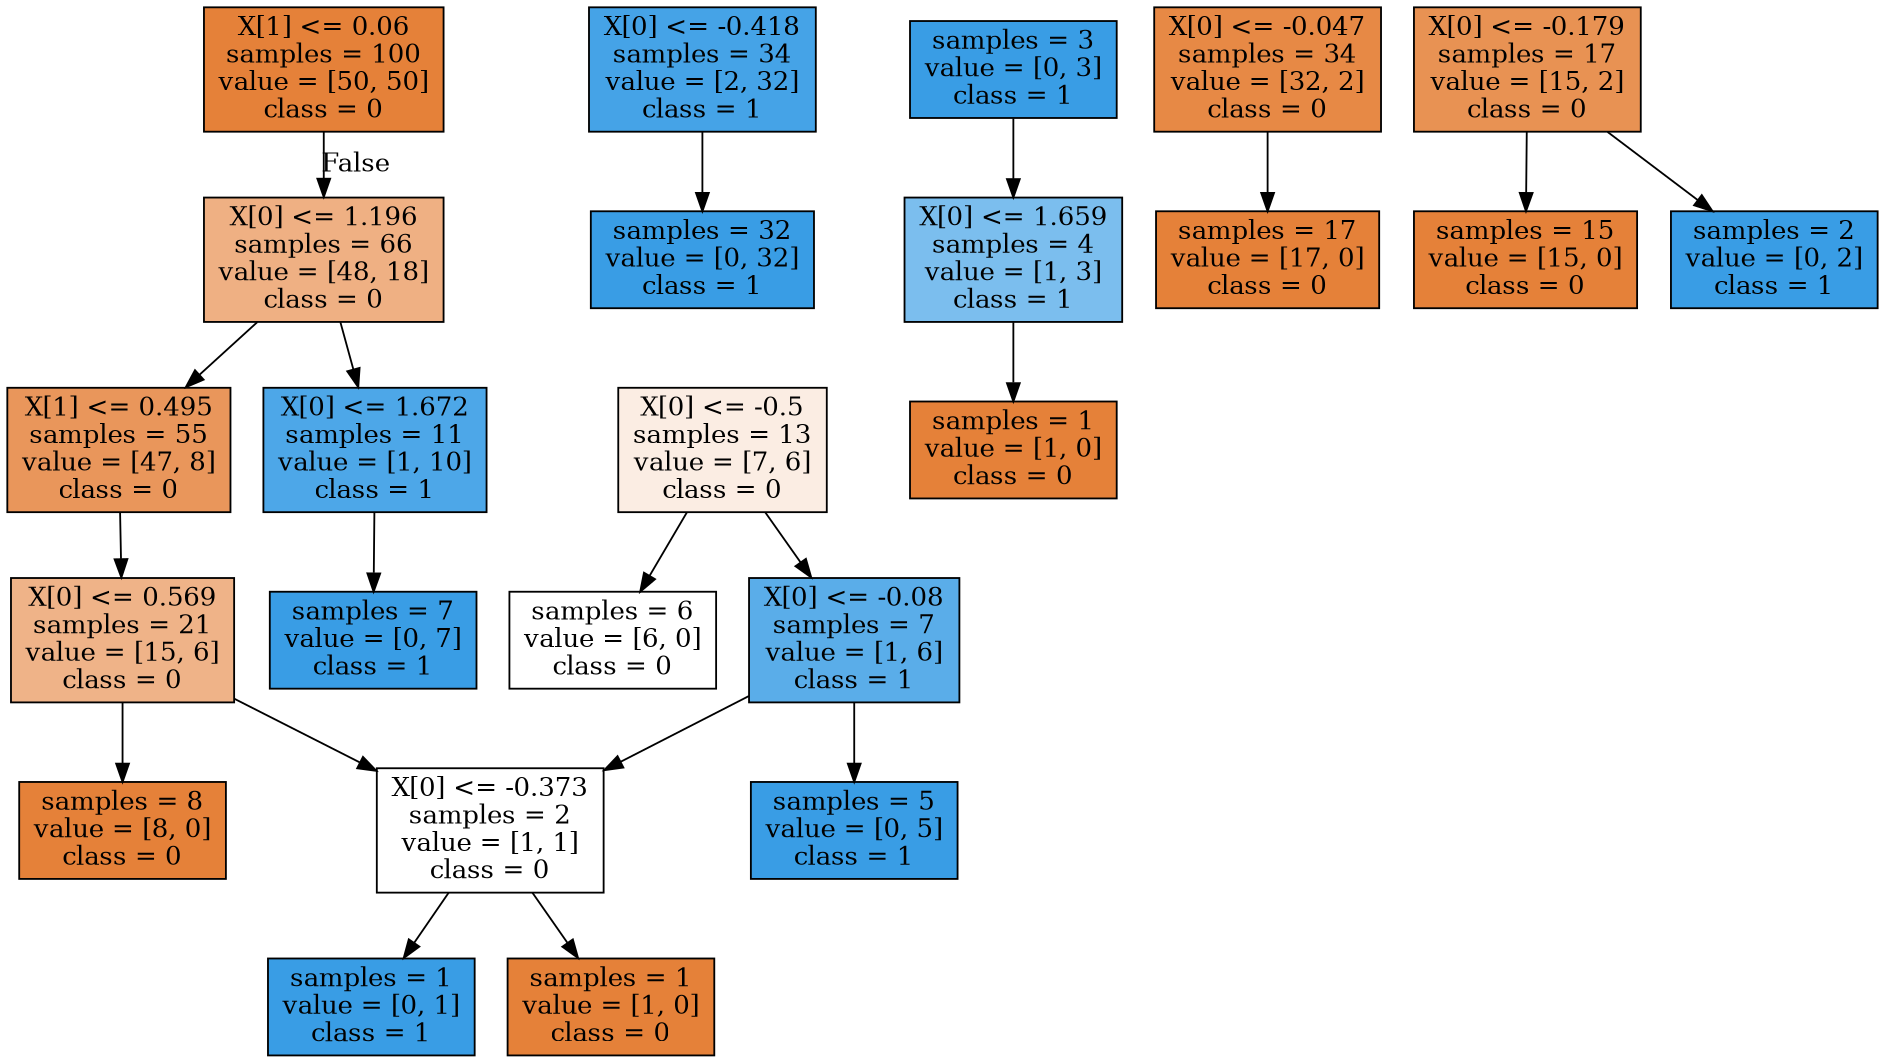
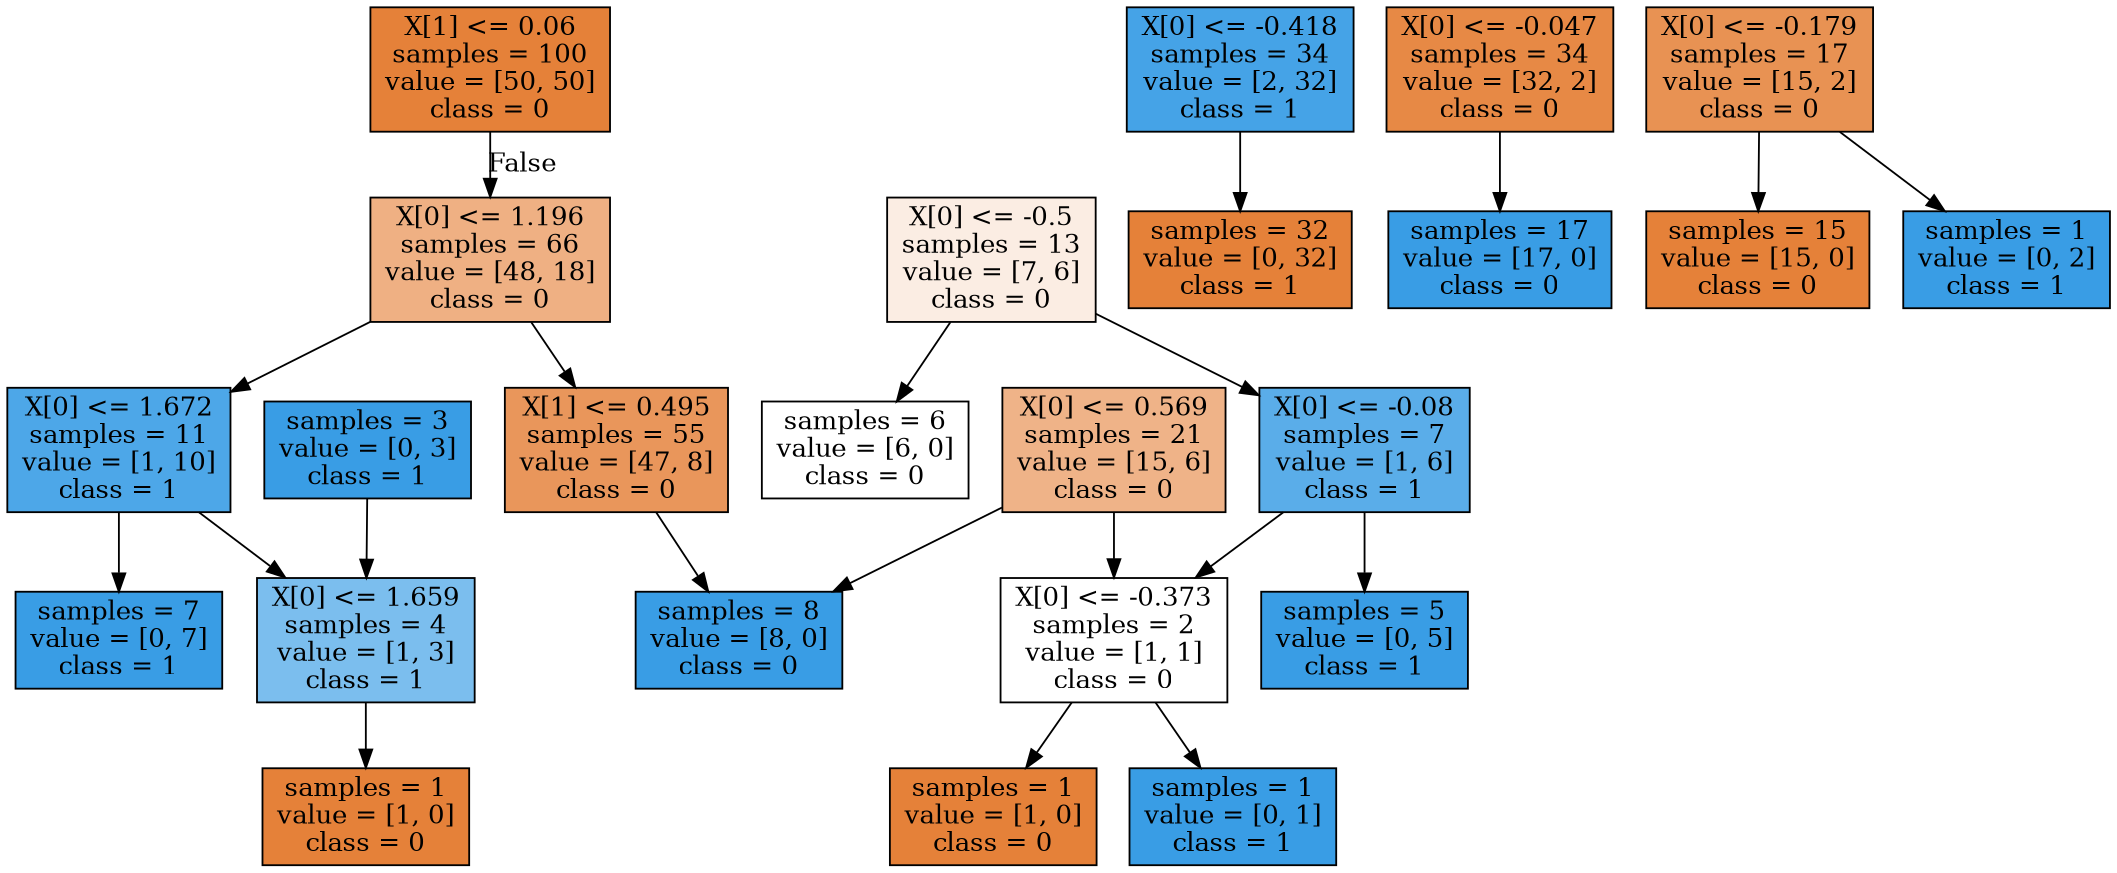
(702, 260) -> (1240, 260)
(1268, 260) -> (1500, 260)
(1774, 260) -> (2007, 260)
(121, 536) -> (677, 544)
none -> (235, 539)
(123, 830) -> (739, 640)
